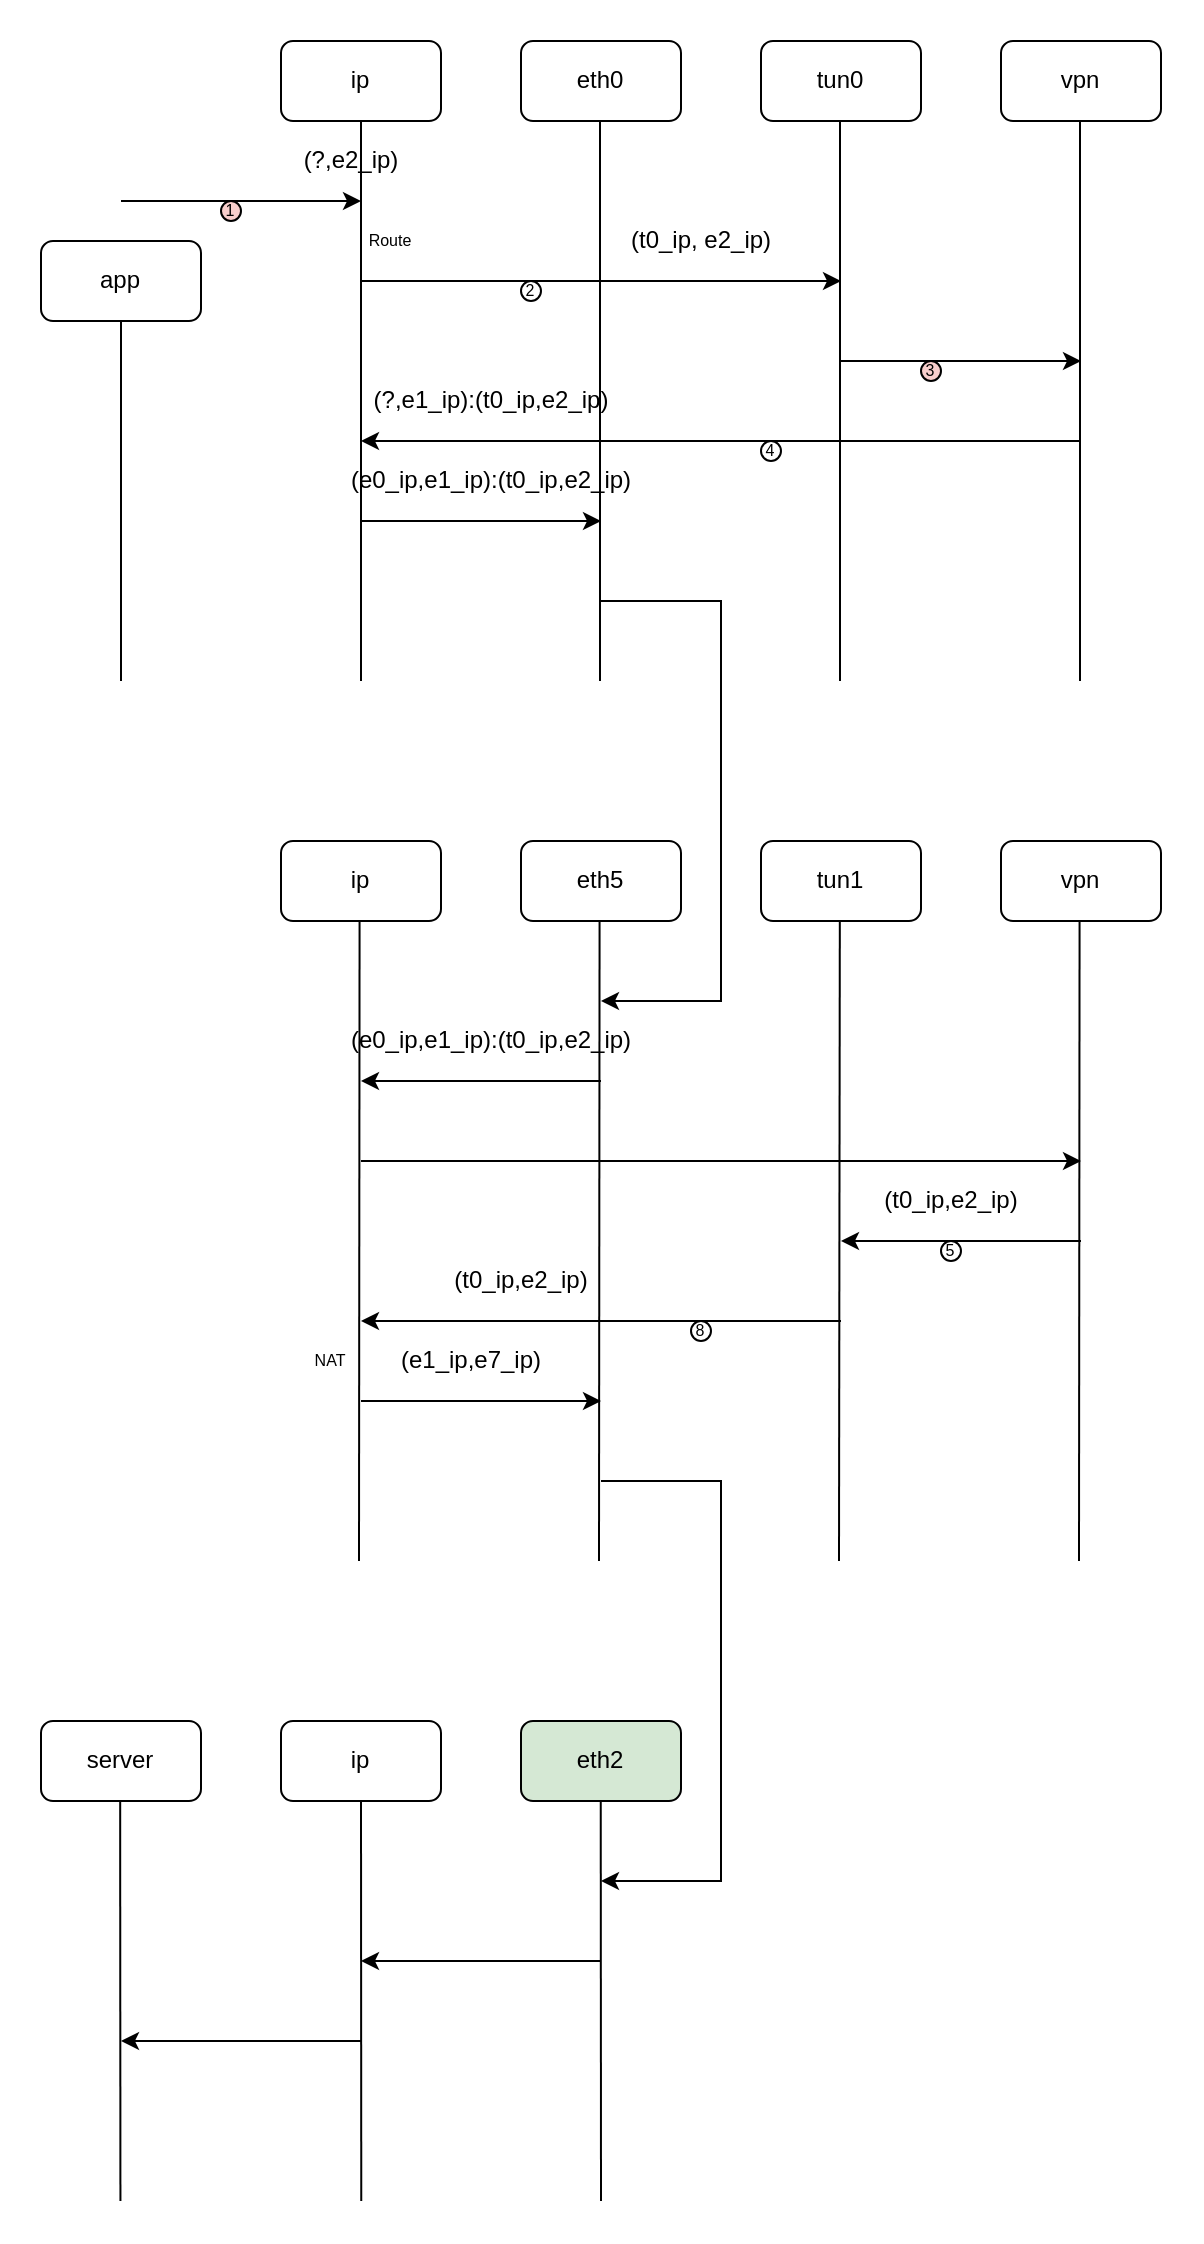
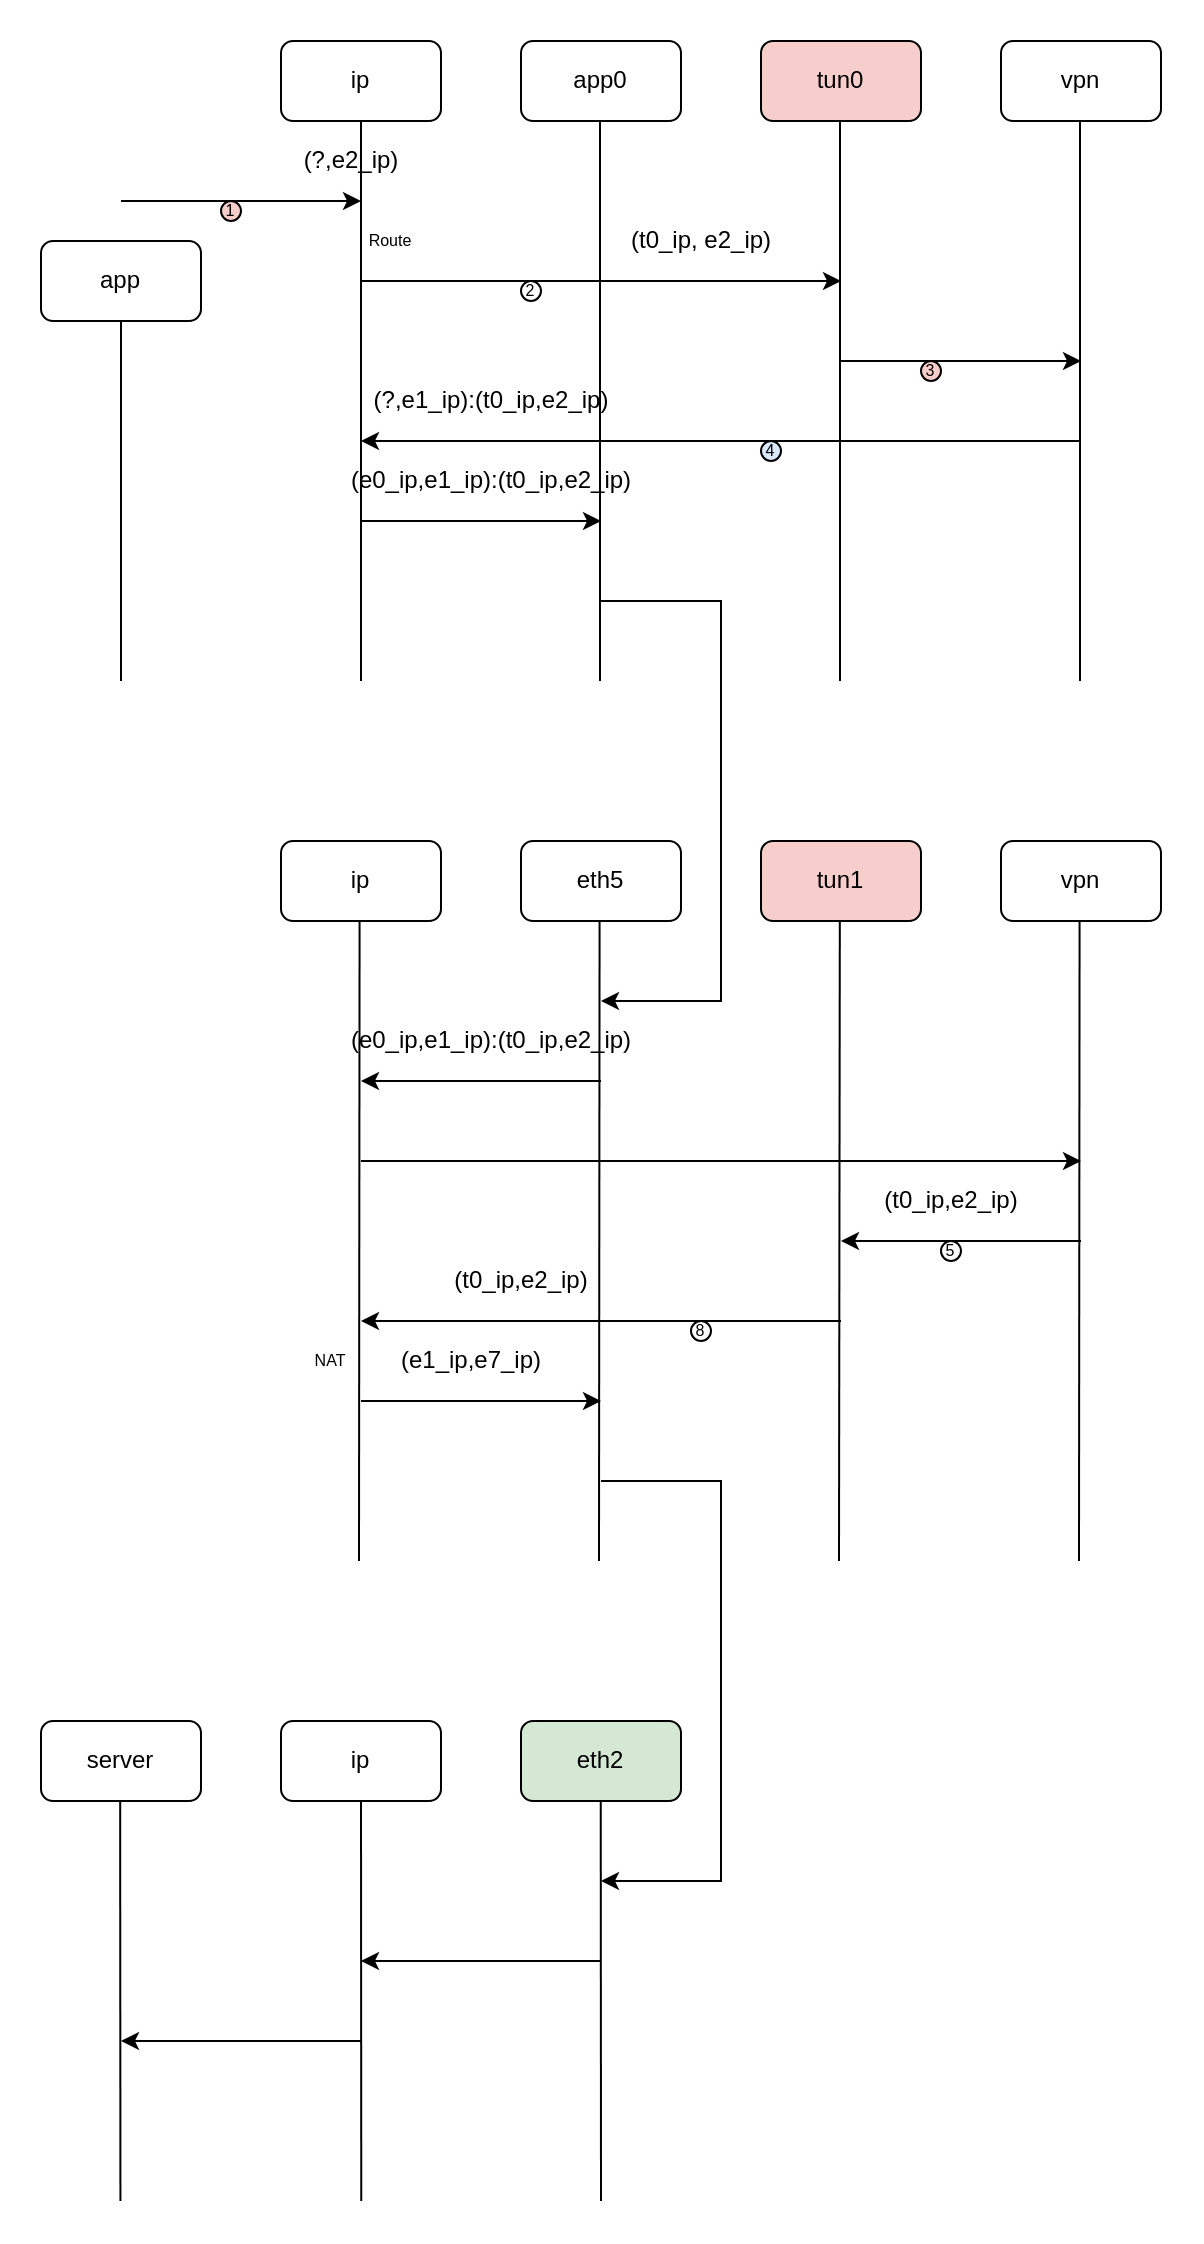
(601, 81) -> (601, 81)
(841, 81) -> (841, 81)
(771, 451) -> (771, 451)
(841, 881) -> (841, 881)
